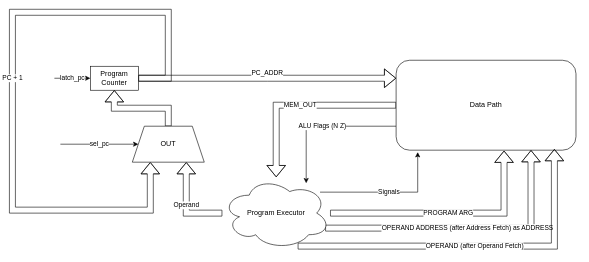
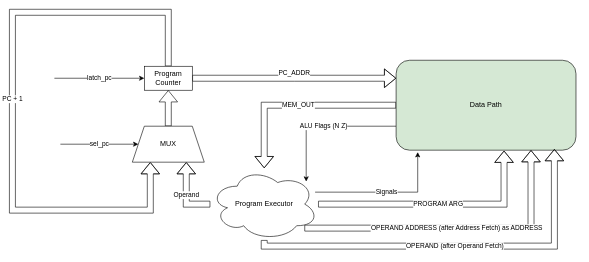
(114, 78) -> (168, 78)
(486, 105) -> (486, 105)
(168, 144) -> (168, 144)
(276, 213) -> (264, 204)
